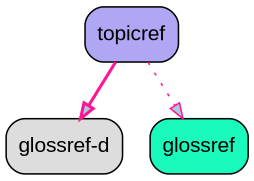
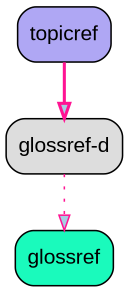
(161, 84) -> (64, 195)
